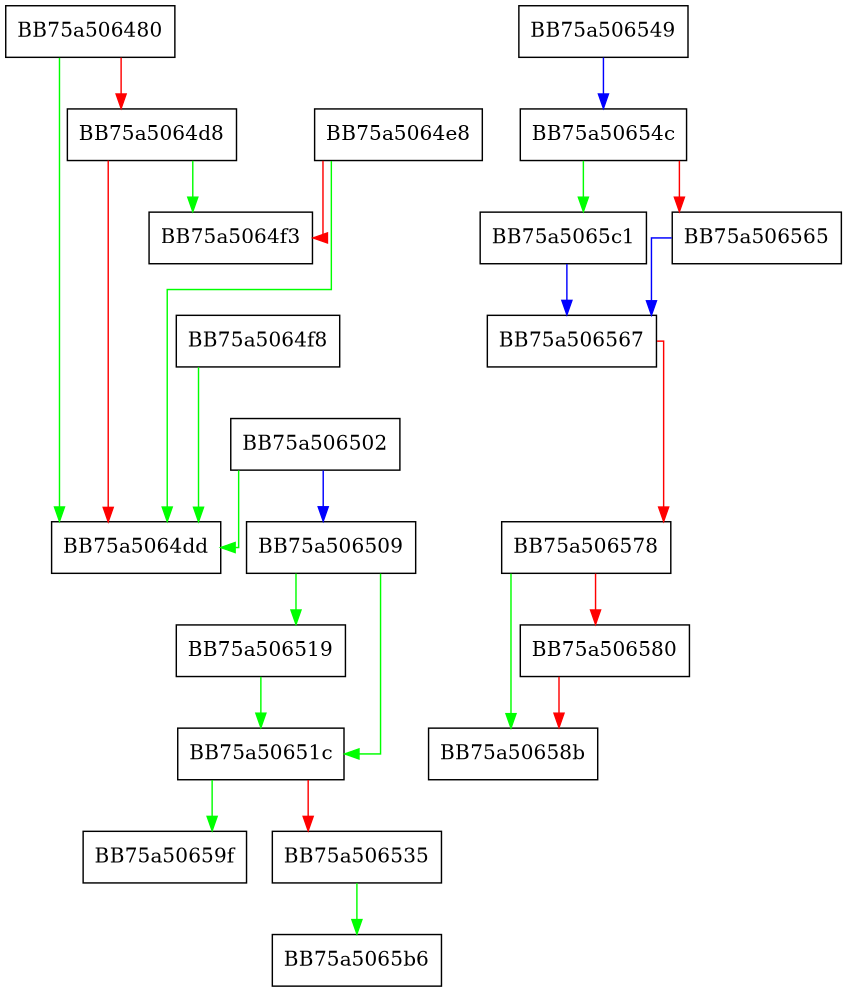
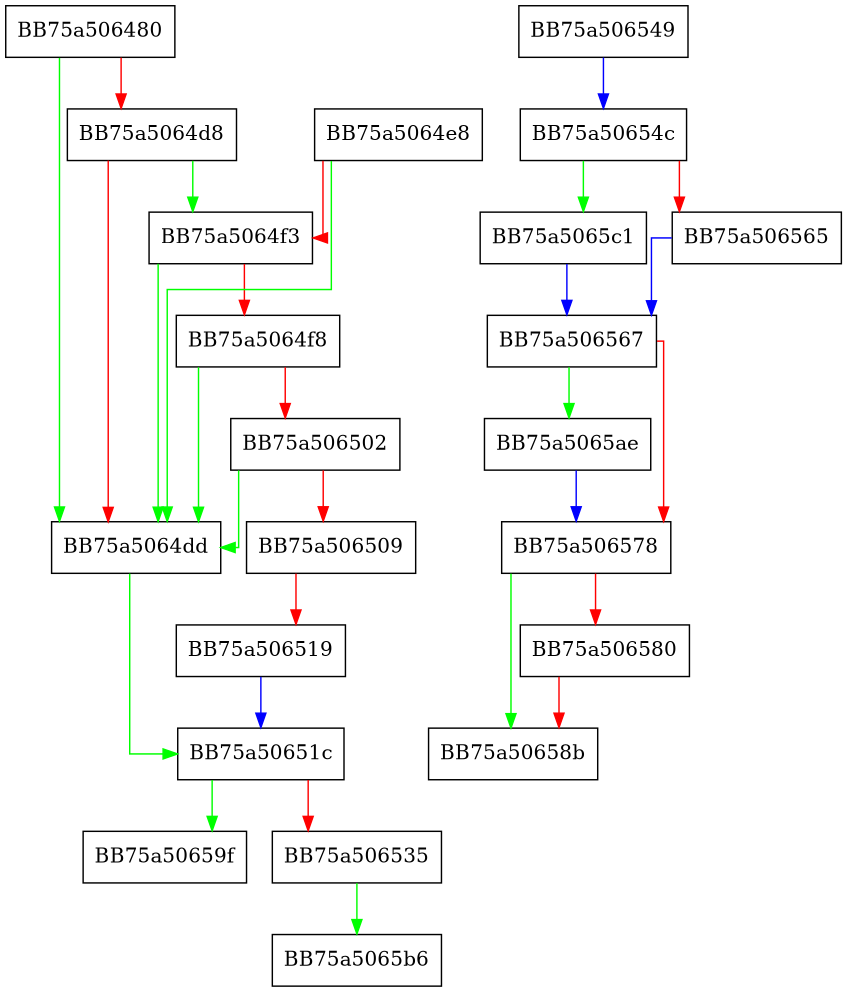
none -> (244, 280)
none -> (158, 385)
none -> (285, 385)
none -> (568, 444)
(323, 489) -> (323, 489)
(296, 592) -> (296, 592)
(381, 675) -> (130, 680)
(261, 695) -> (261, 695)
